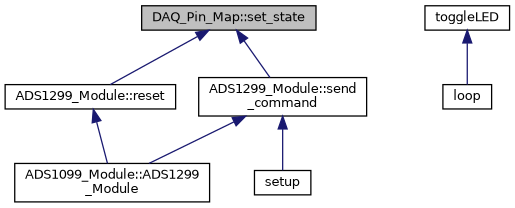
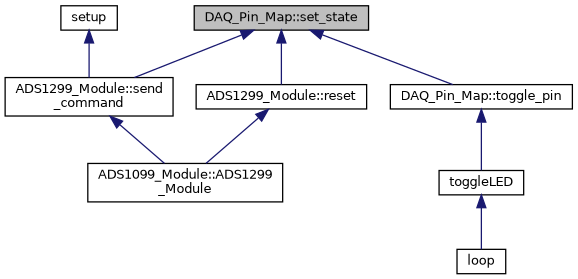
none -> (481, 97)
(283, 150) -> (89, 60)
